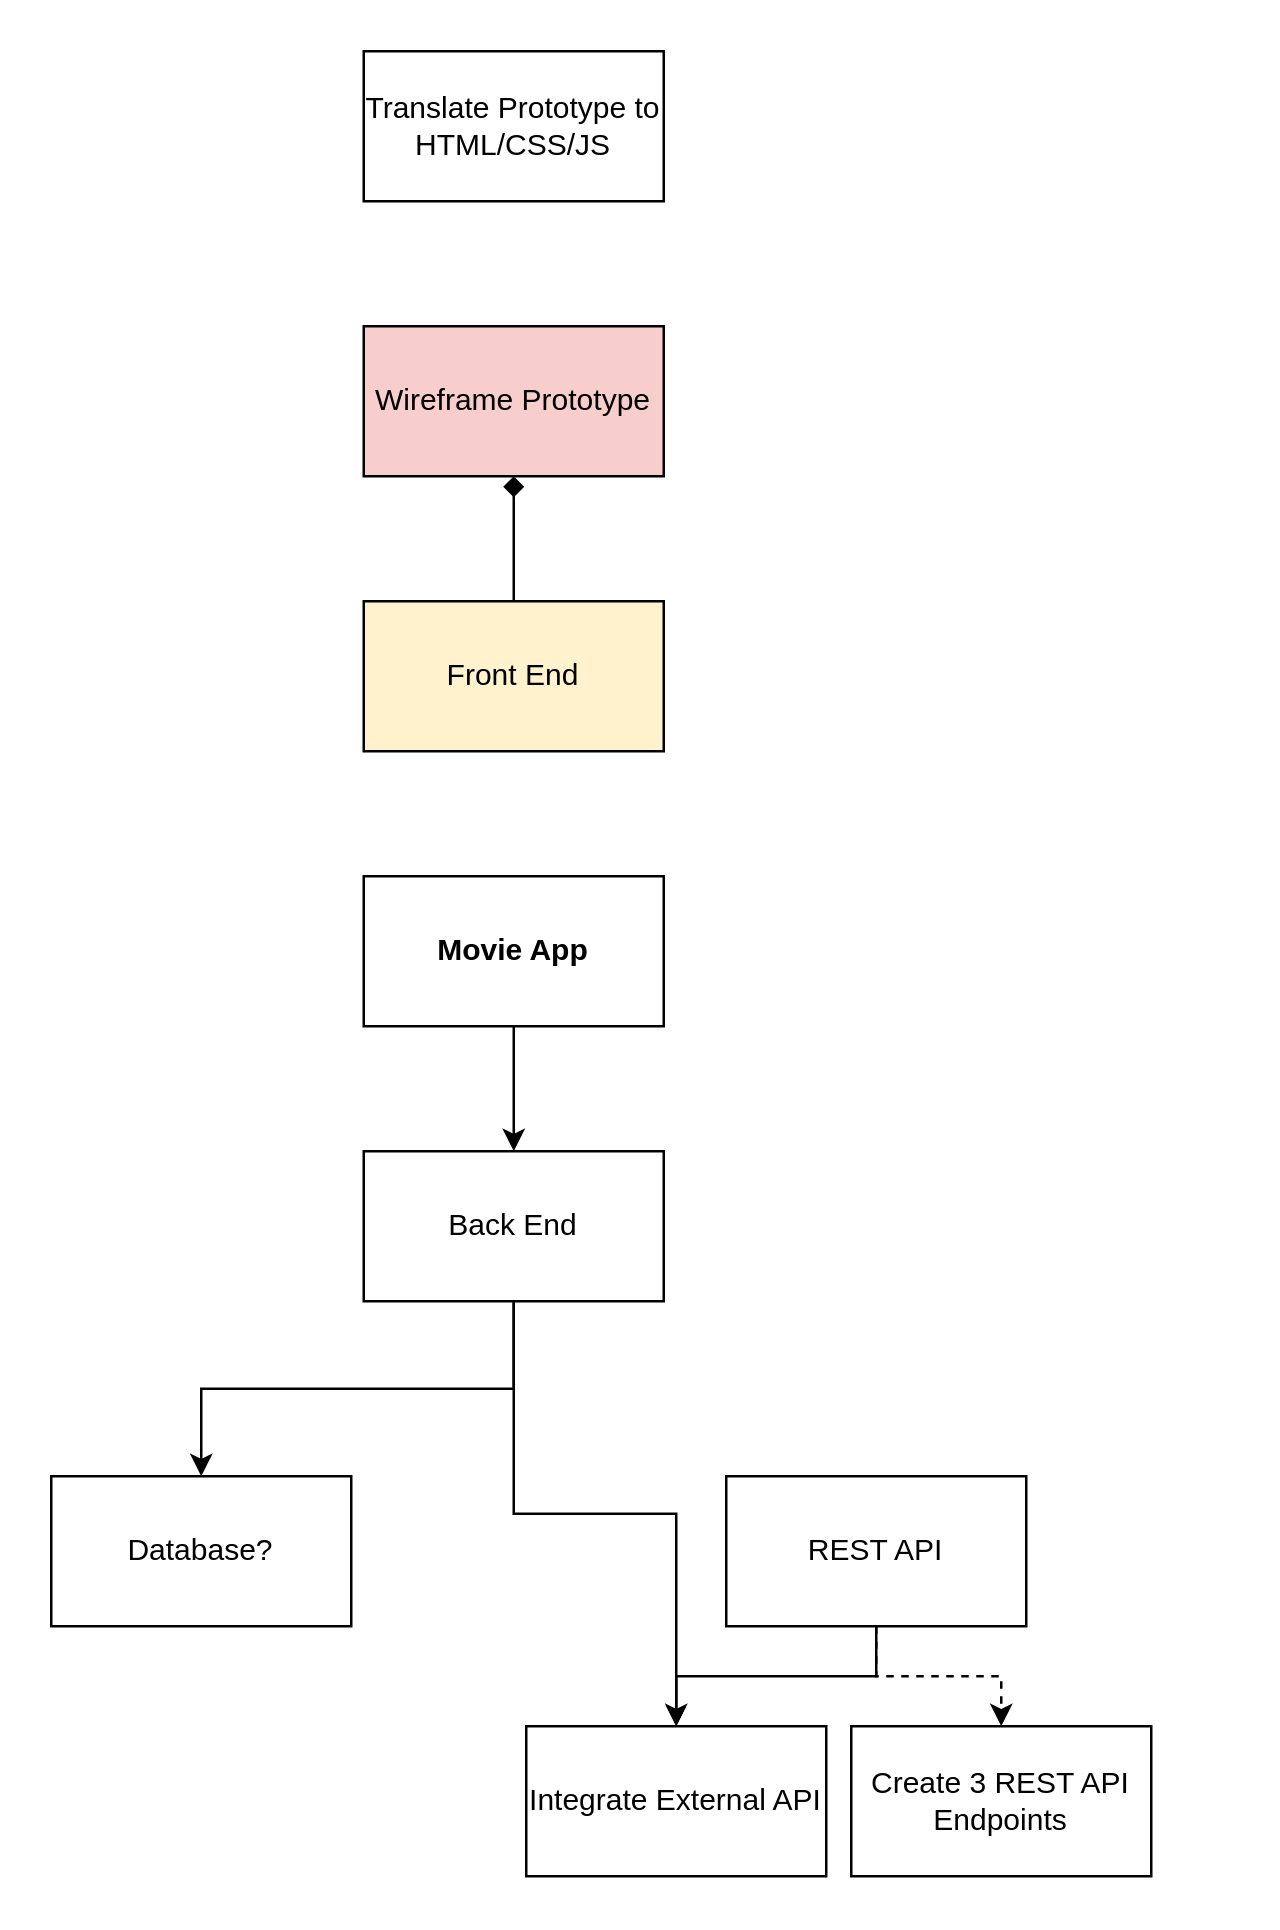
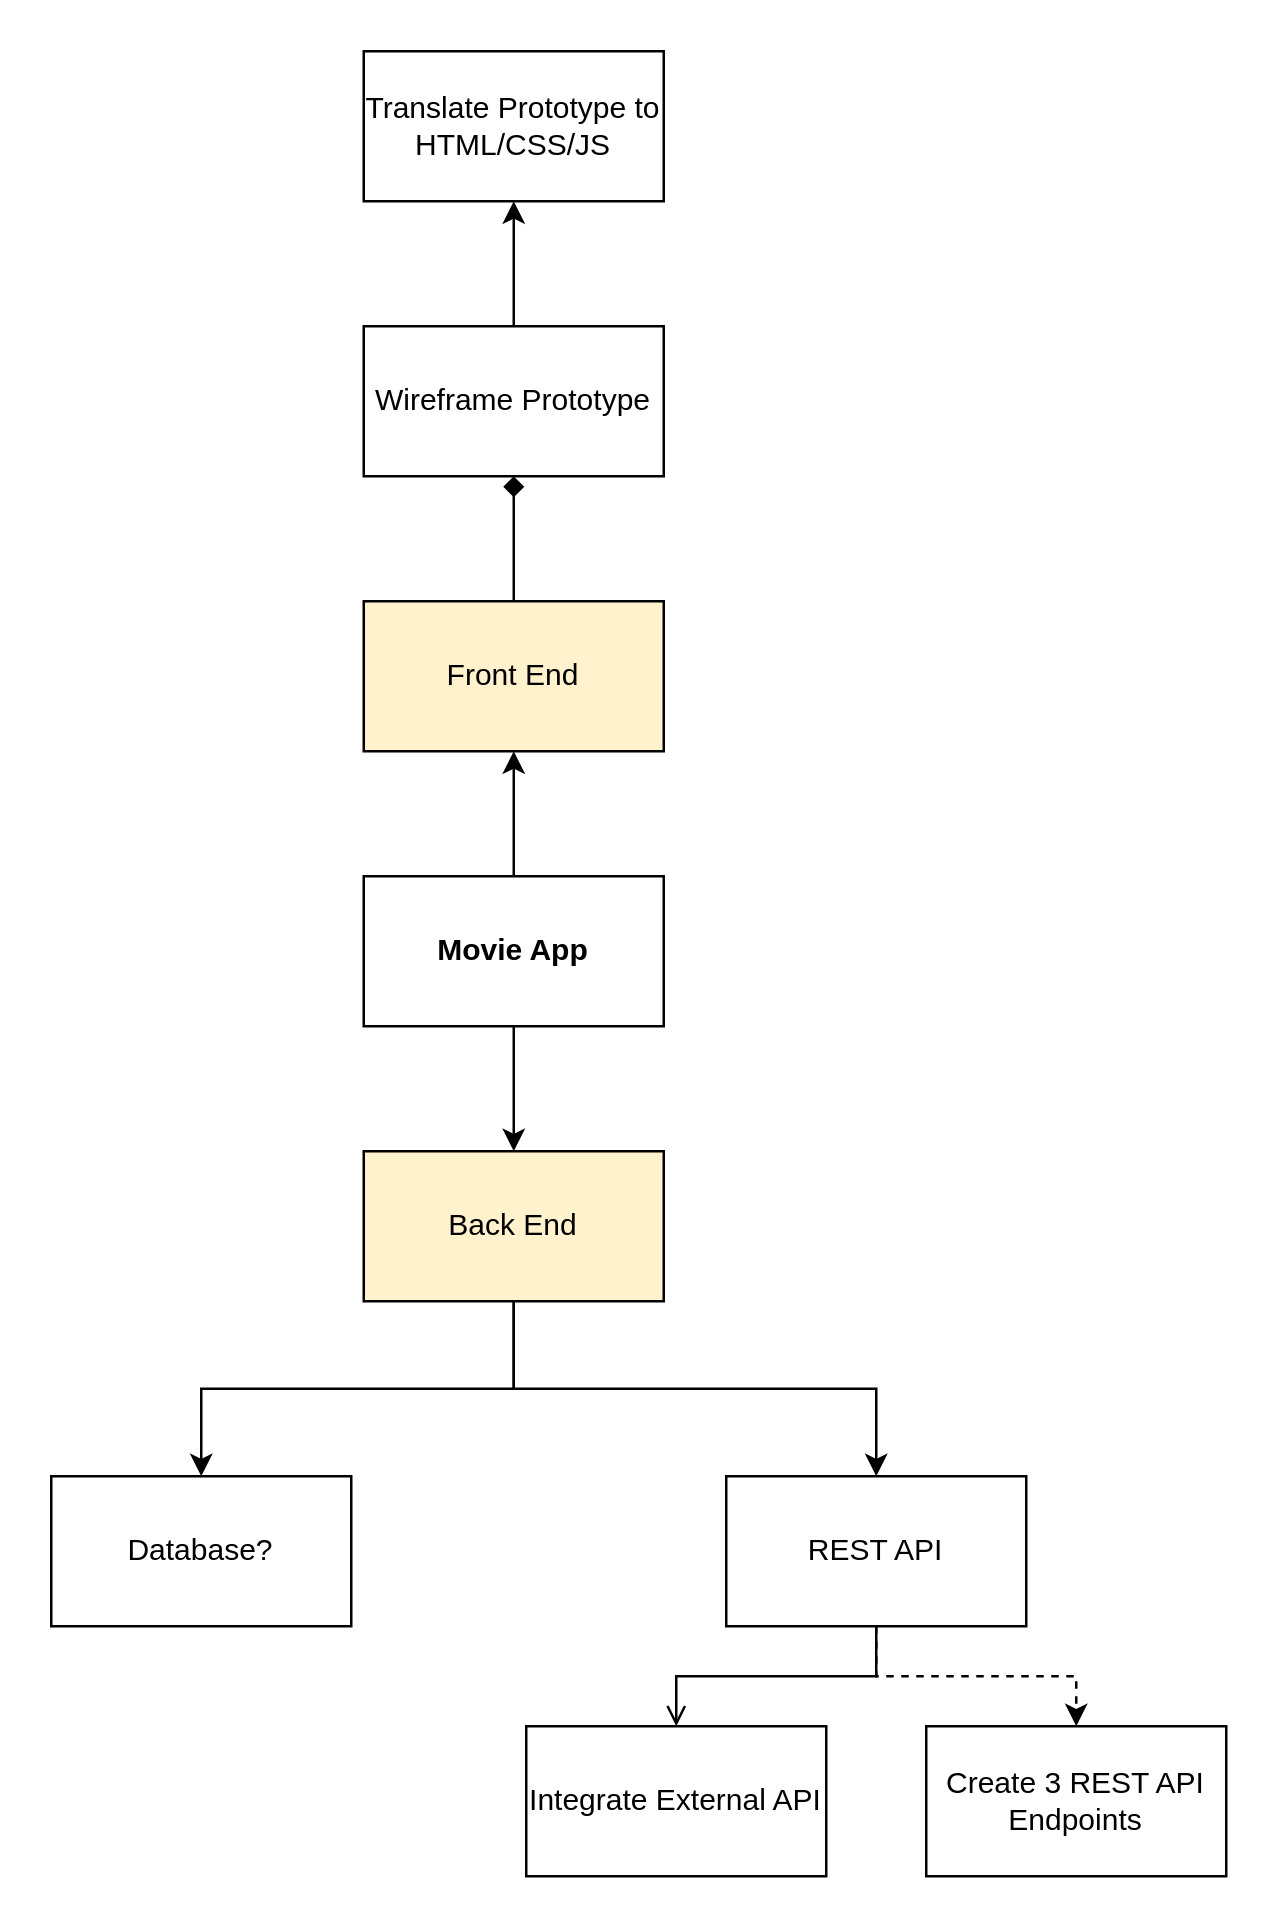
none -> (514, 272)
(514, 401) -> (514, 401)
none -> (514, 822)
(514, 1226) -> (514, 1226)
(611, 1514) -> (730, 1389)
(1001, 1801) -> (1076, 1801)
